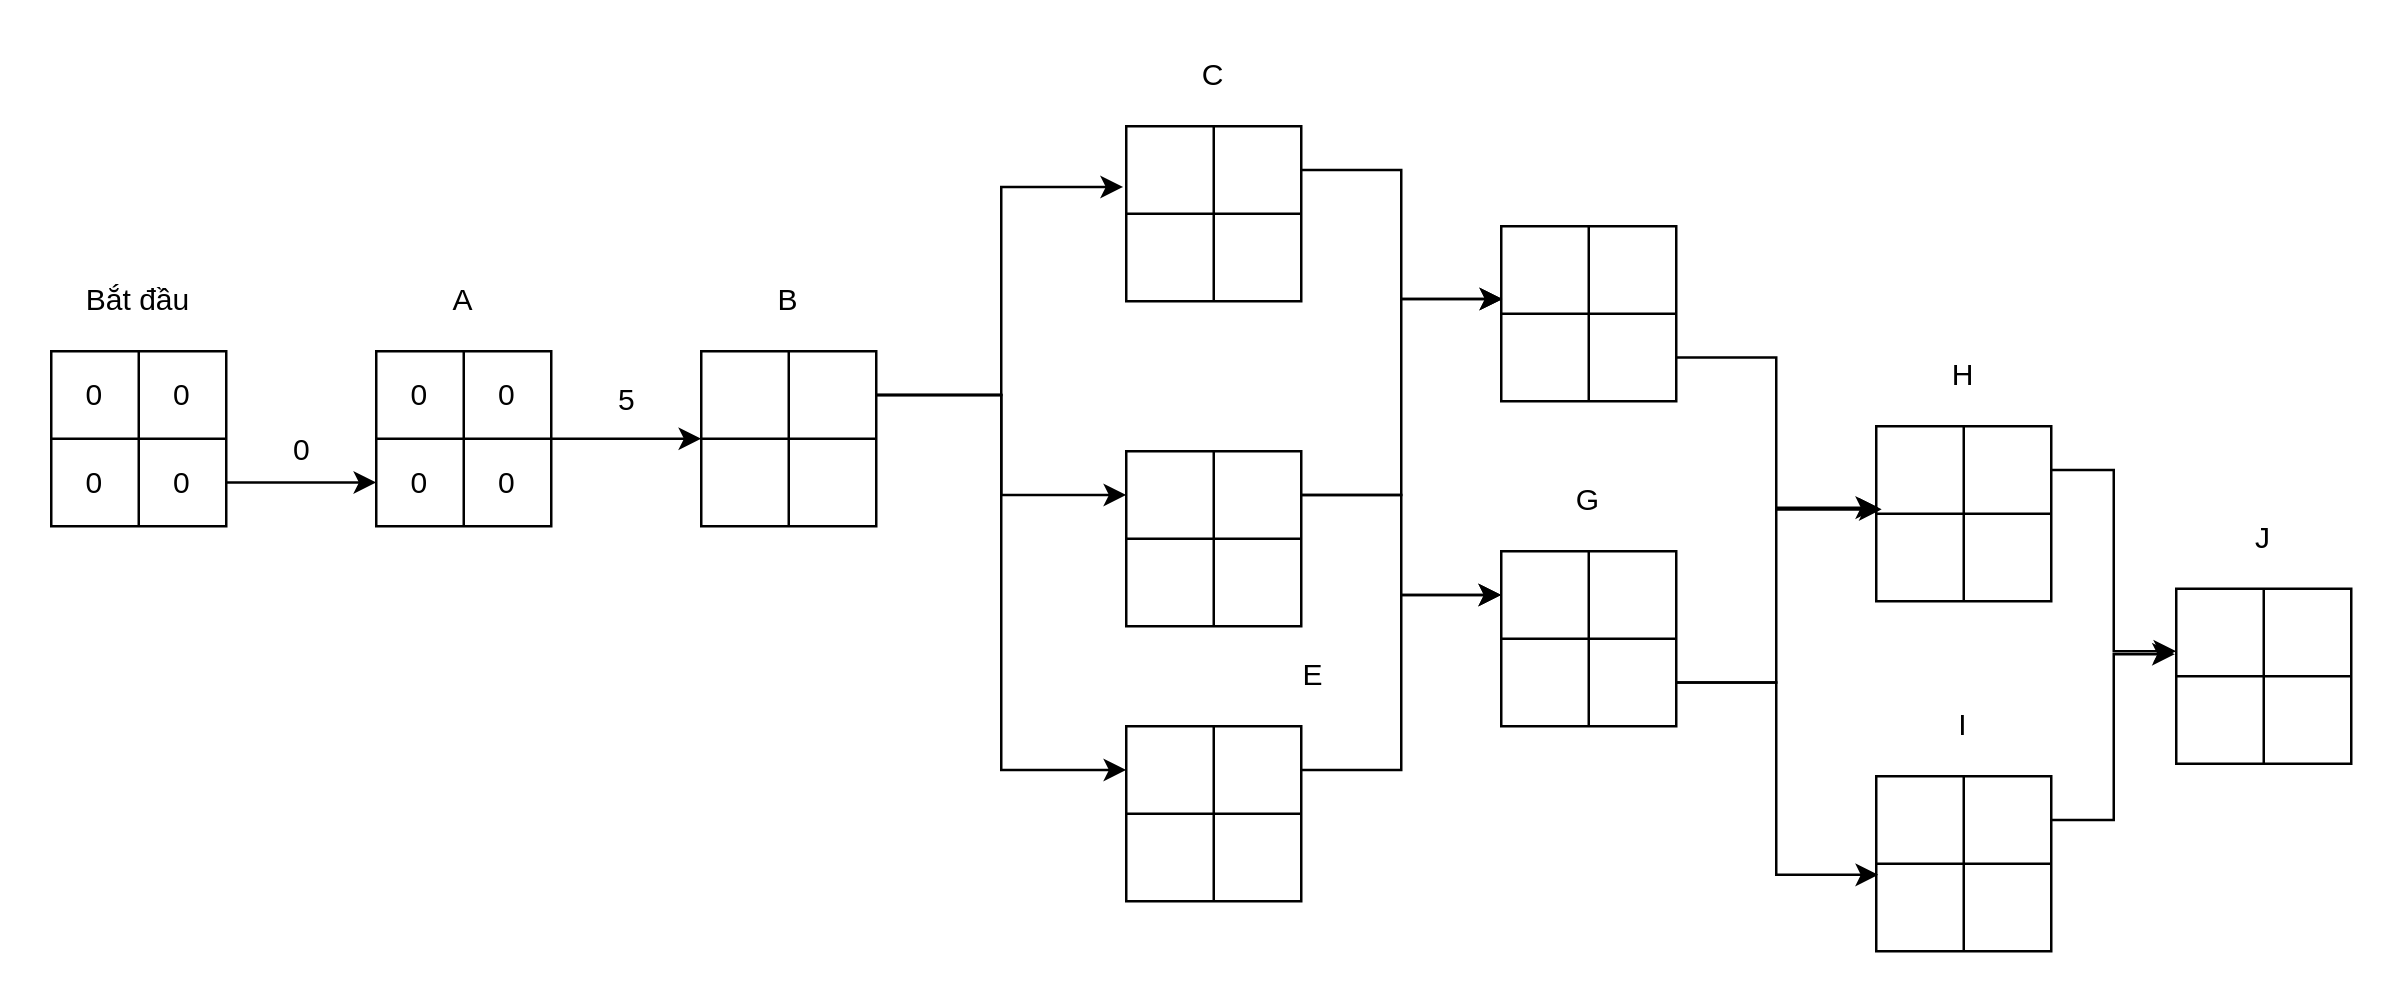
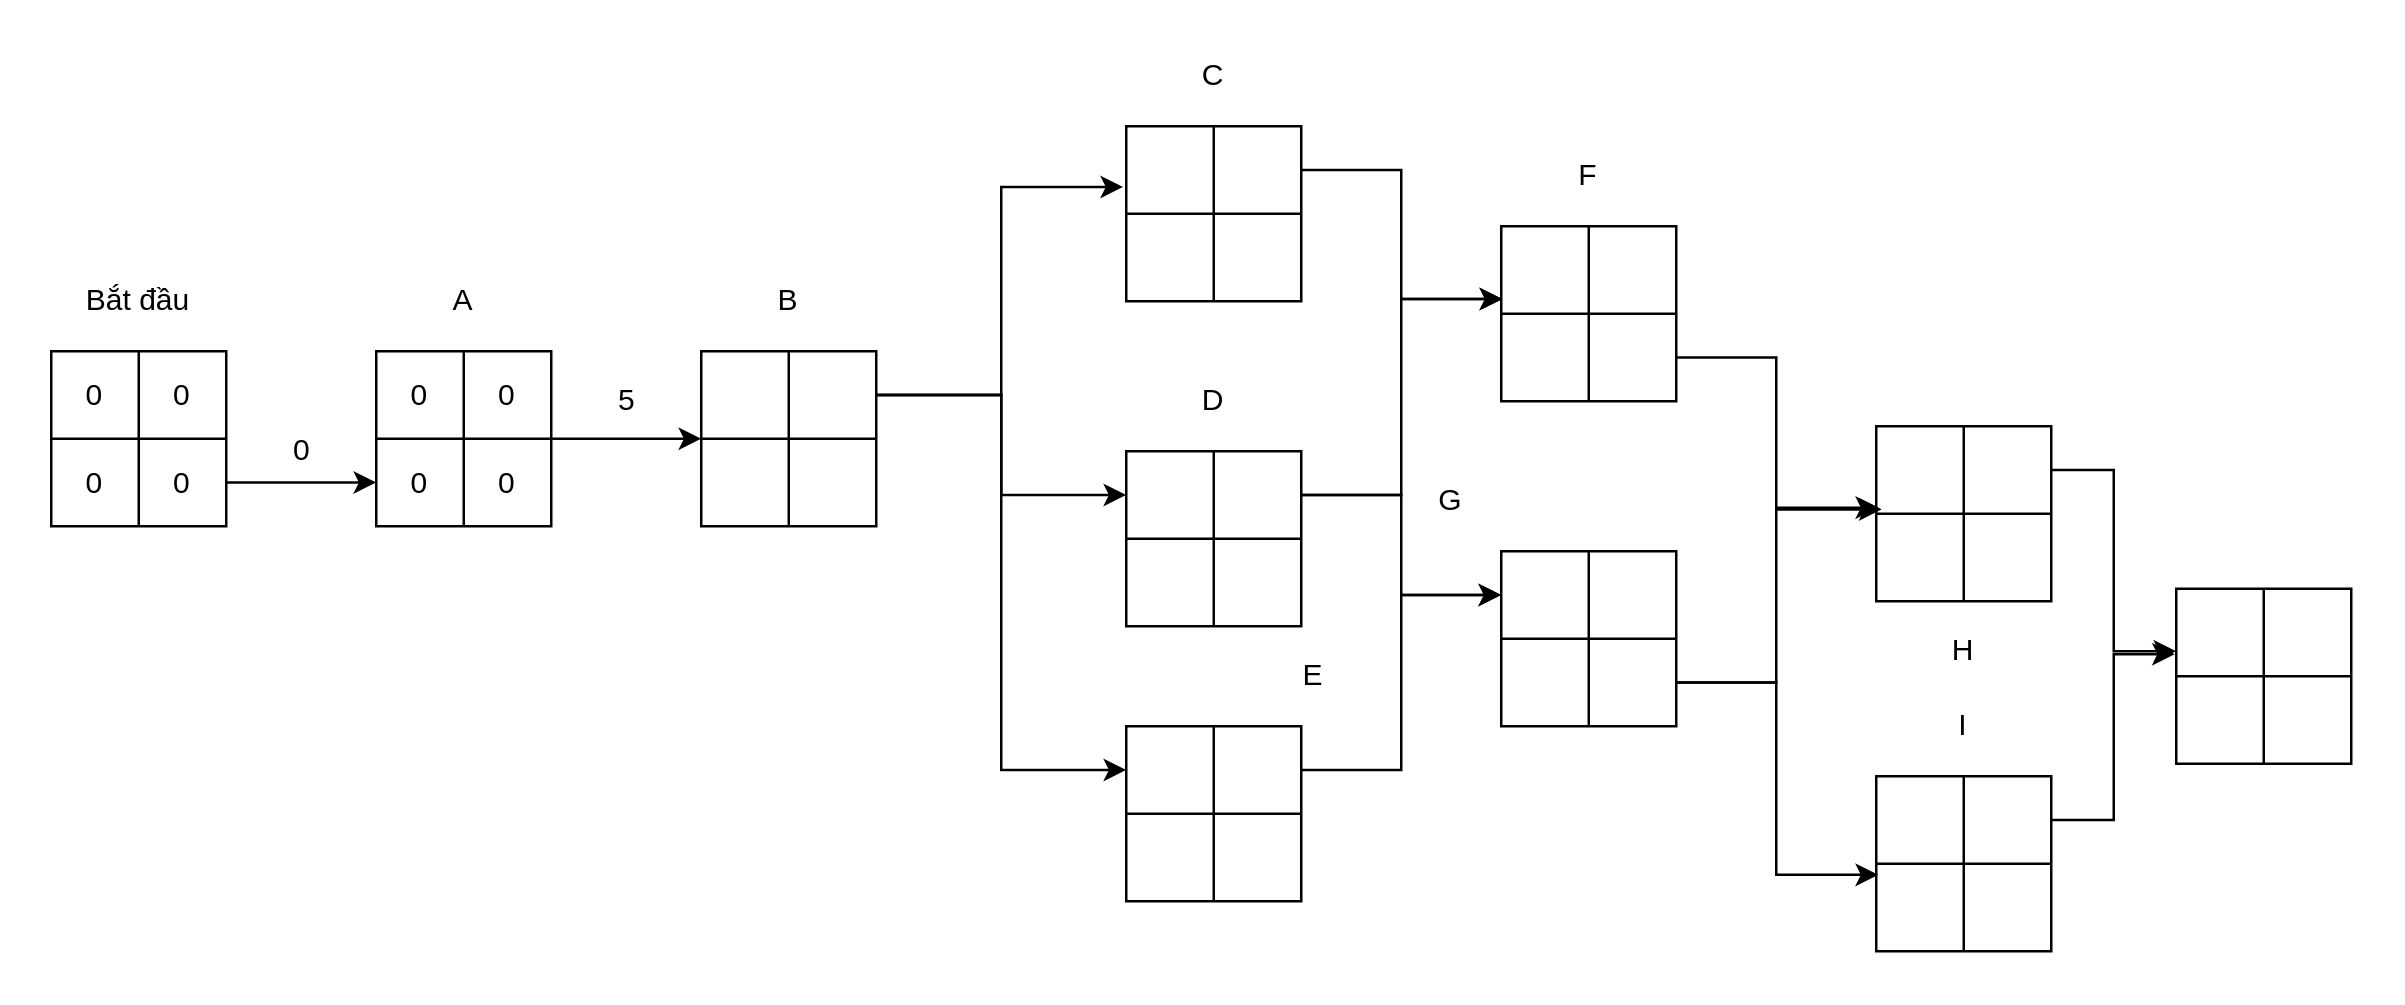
none -> (1589, 176)
(1964, 376) -> (1964, 651)
none -> (1214, 401)
(1589, 501) -> (1451, 501)
(2264, 539) -> none
